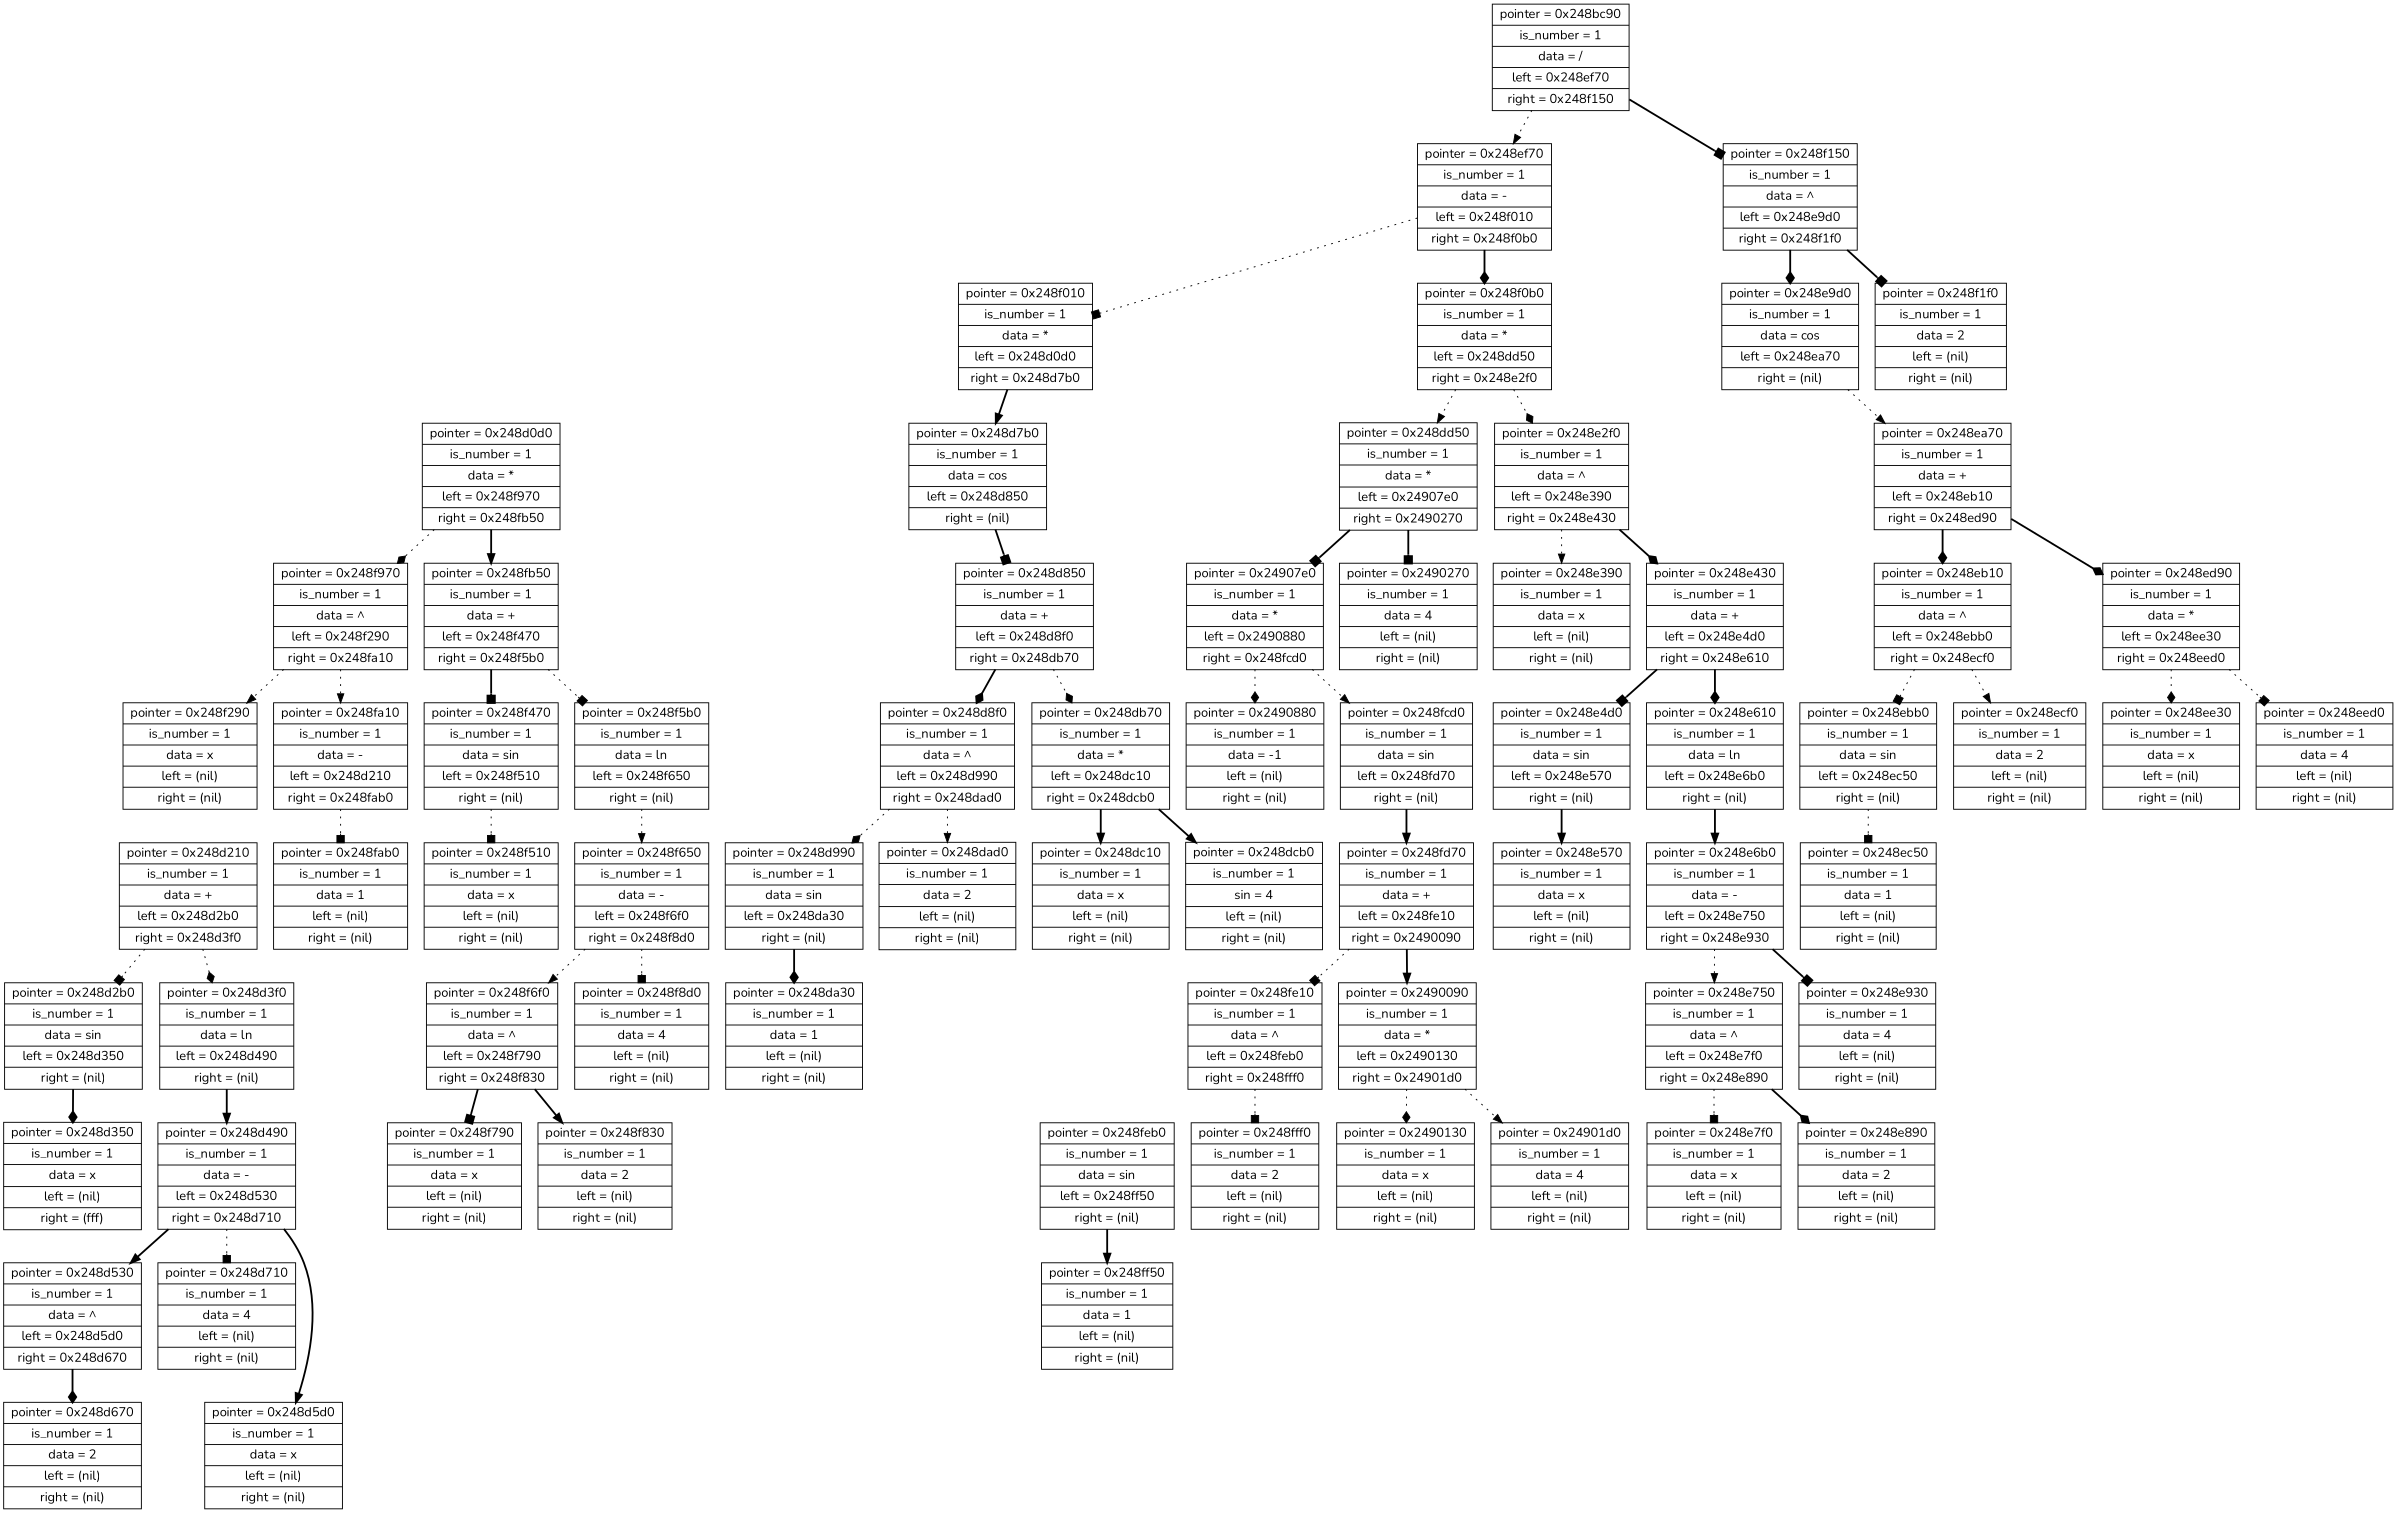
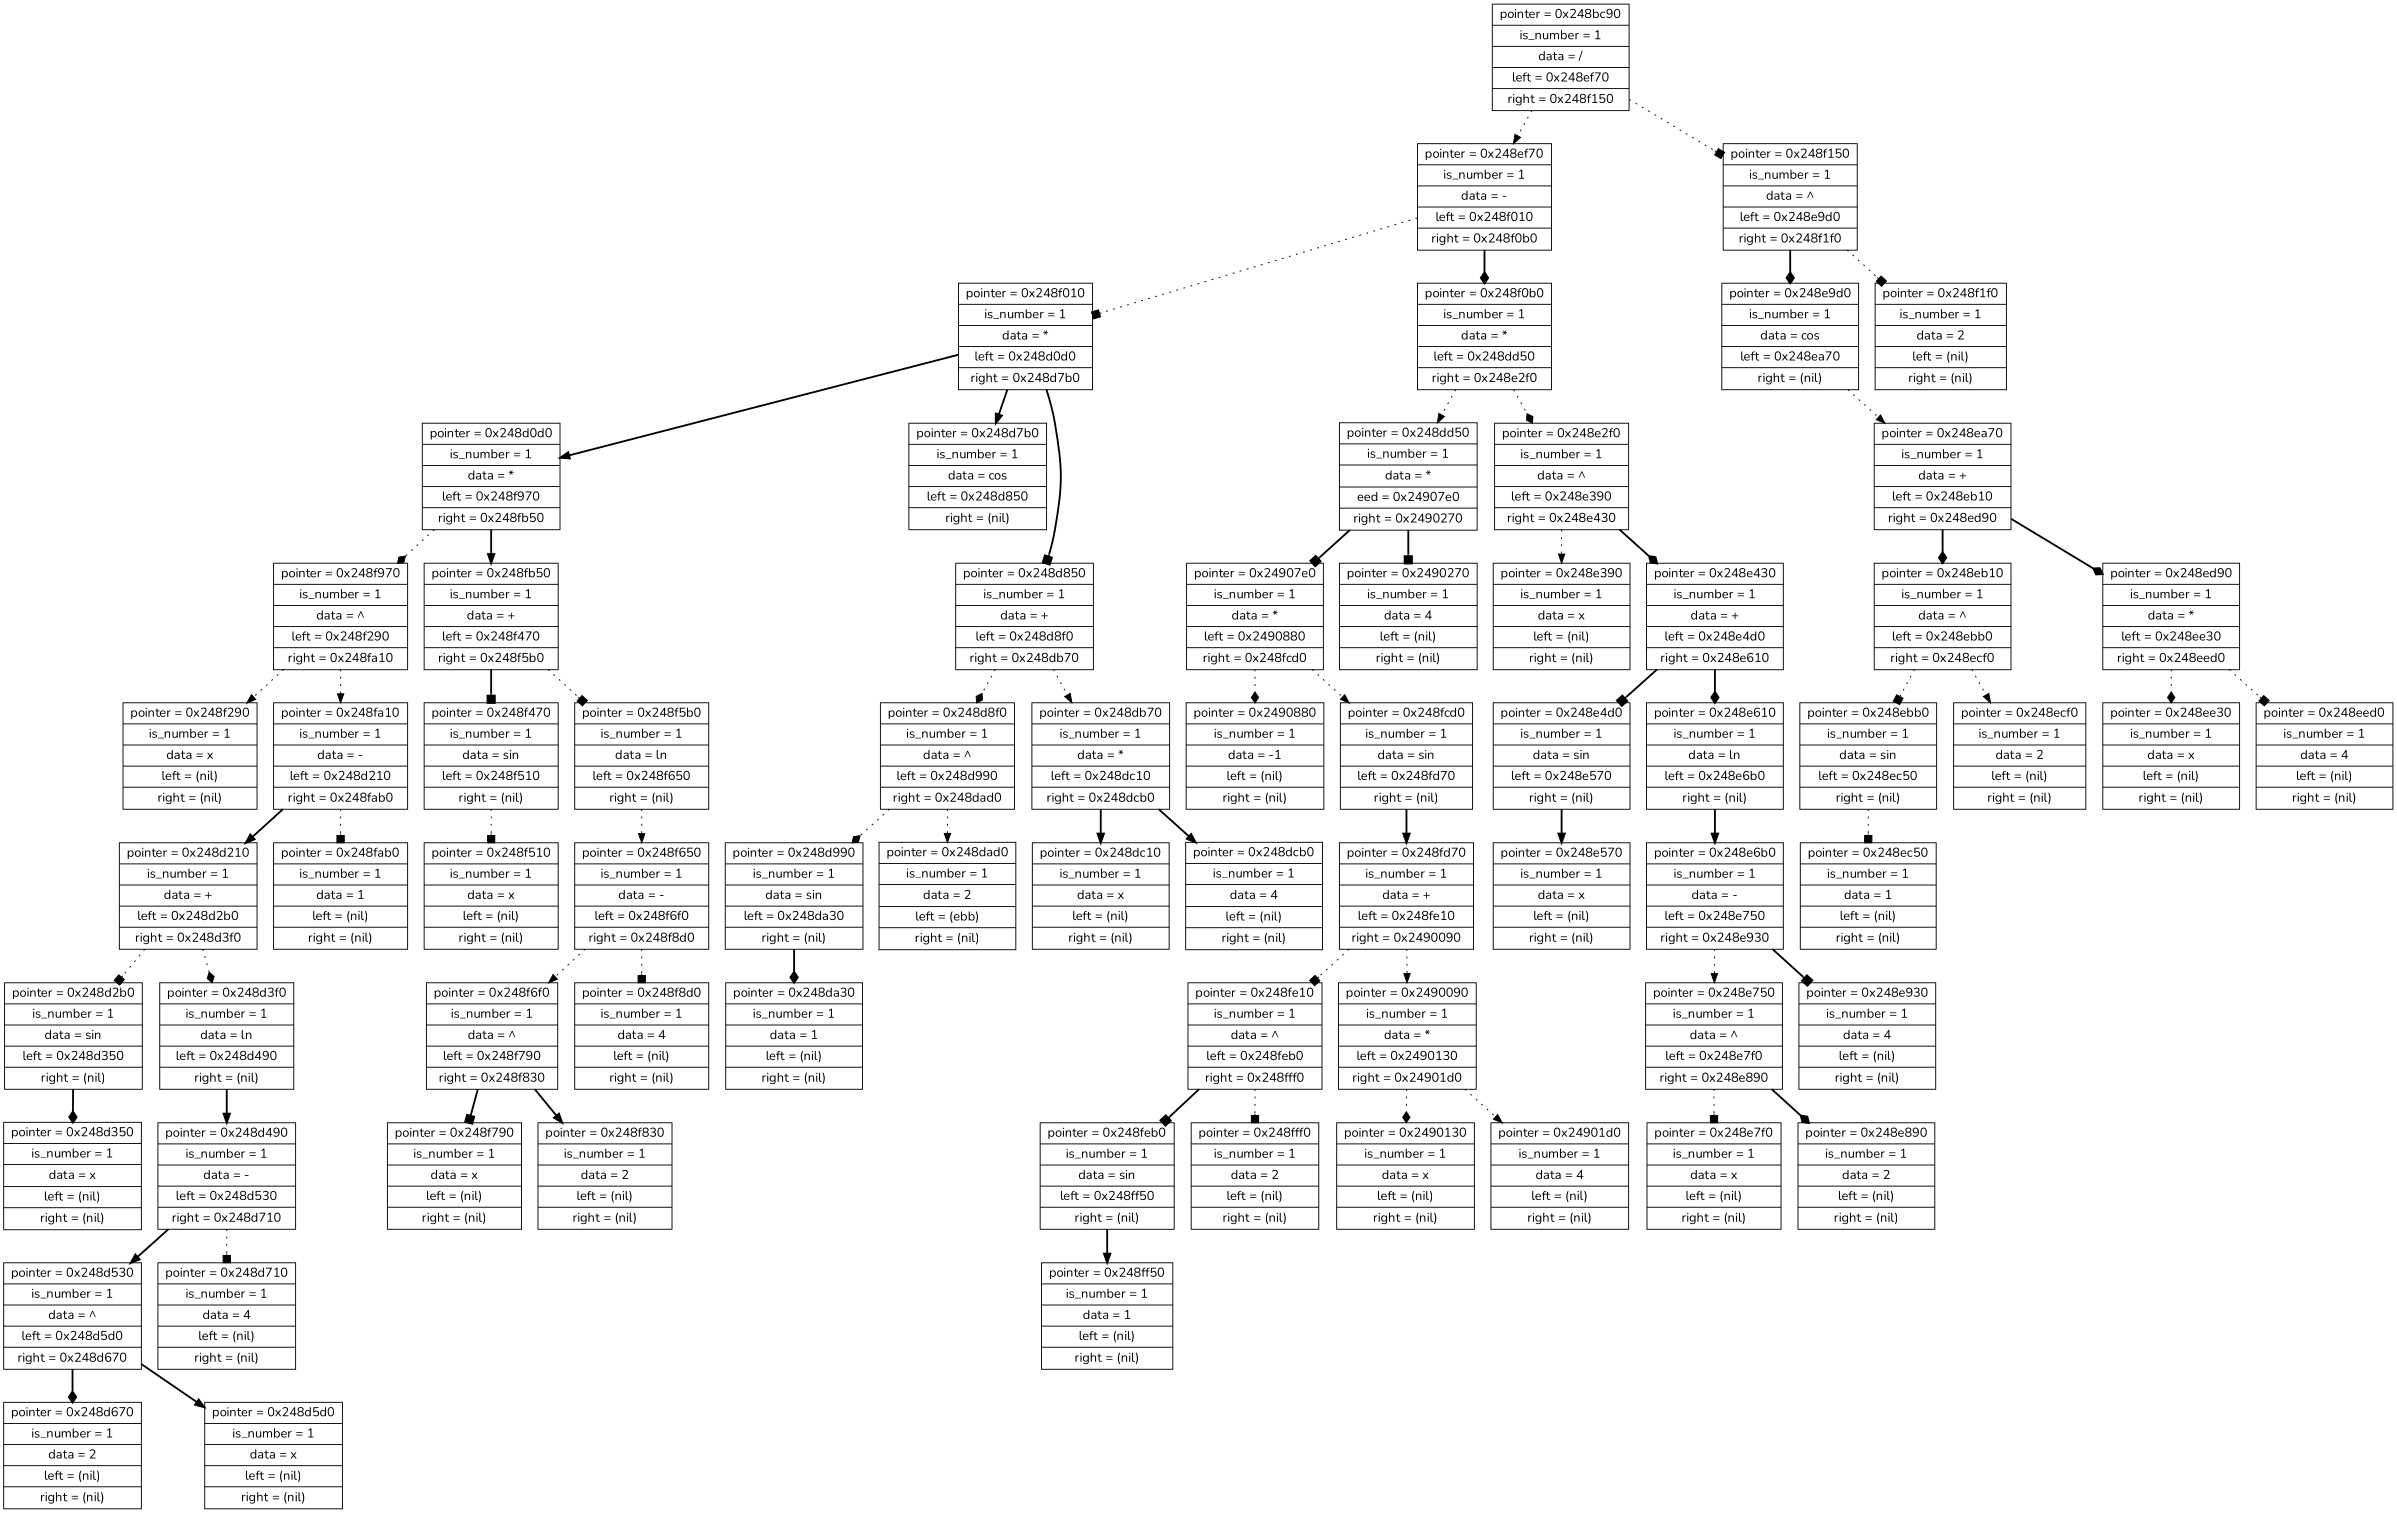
(1672, 125) -> (1672, 125)
(1862, 264) -> (1862, 264)
none -> (764, 405)
(1408, 497) -> (1408, 497)
(1000, 542) -> (1061, 472)
(989, 681) -> (989, 681)
(1060, 682) -> (1060, 682)
none -> (268, 823)
(1254, 895) -> (1254, 895)
(947, 917) -> (947, 917)
(1407, 961) -> (1407, 961)
none -> (1184, 1103)
(73, 1218) -> (73, 1218)
(312, 1309) -> (169, 1383)
